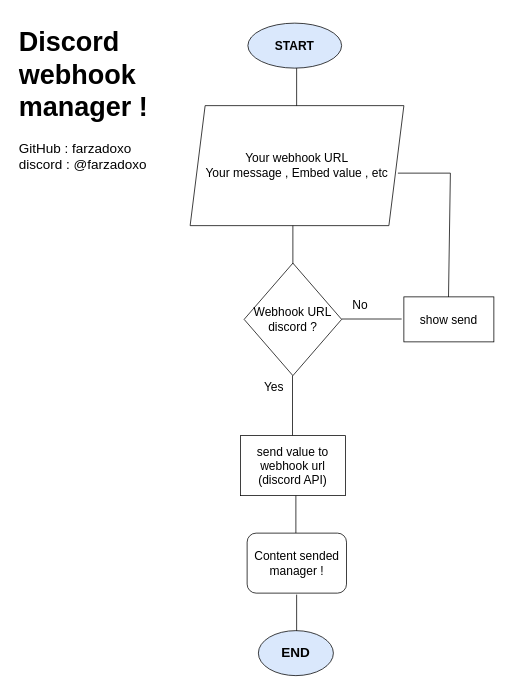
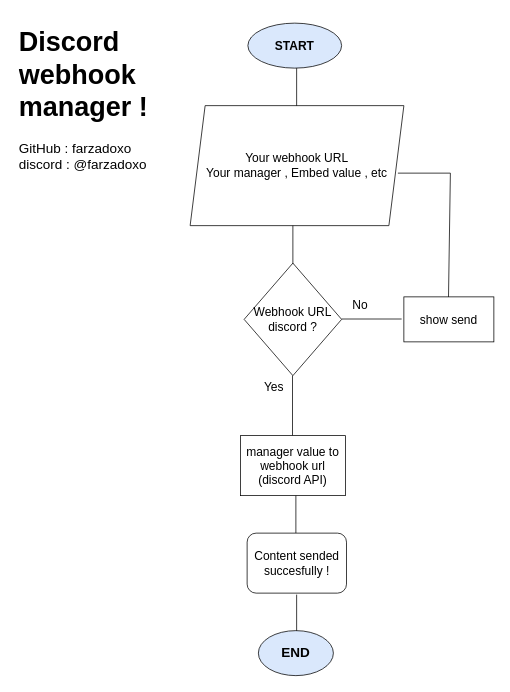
(297, 165) -> (297, 165)
(293, 465) -> (293, 465)
(297, 563) -> (297, 563)
